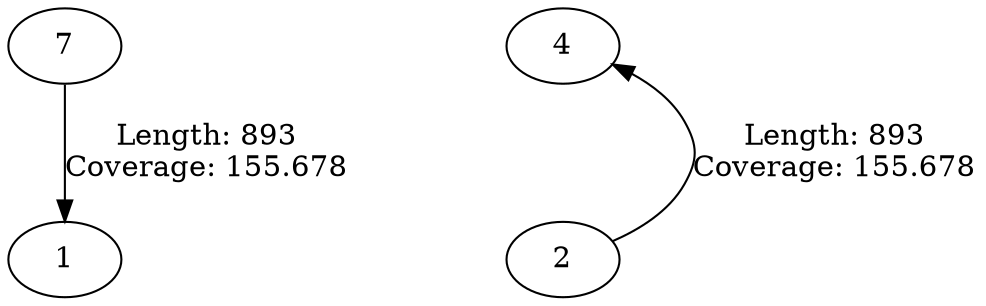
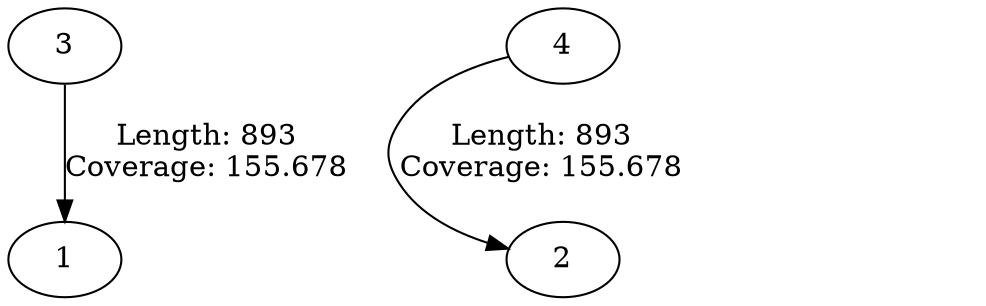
(65, 46) -> (65, 46)
(693, 163) -> (390, 142)
